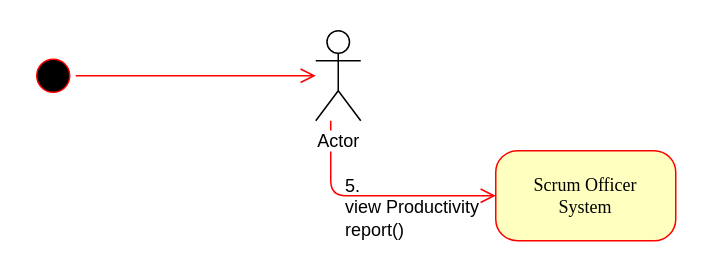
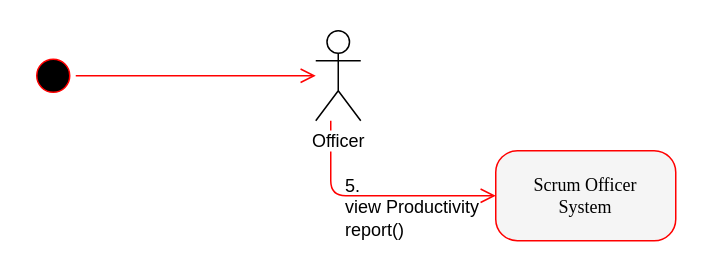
(339, 142) -> (339, 142)
(586, 196) -> (586, 196)
